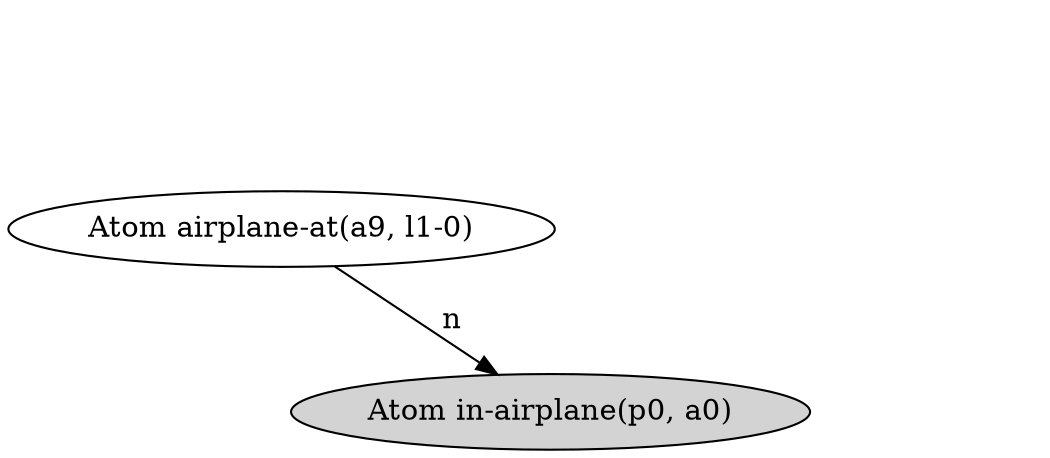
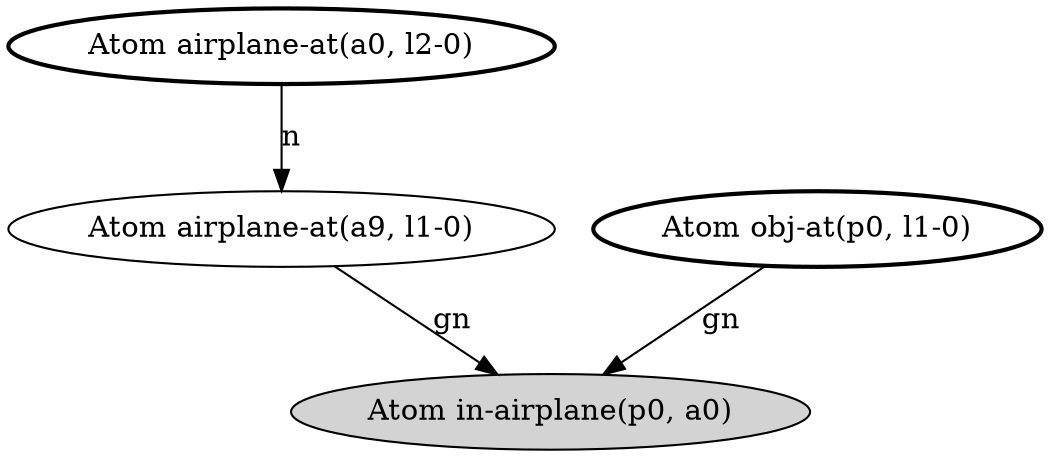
none -> (282, 46)
none -> (817, 229)
(453, 320) -> (453, 320)
